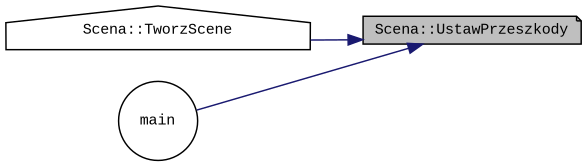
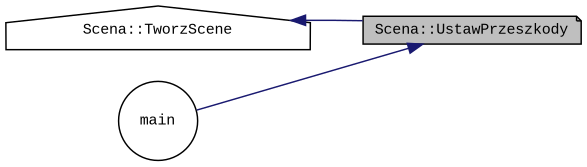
(329, 40) -> (334, 20)
